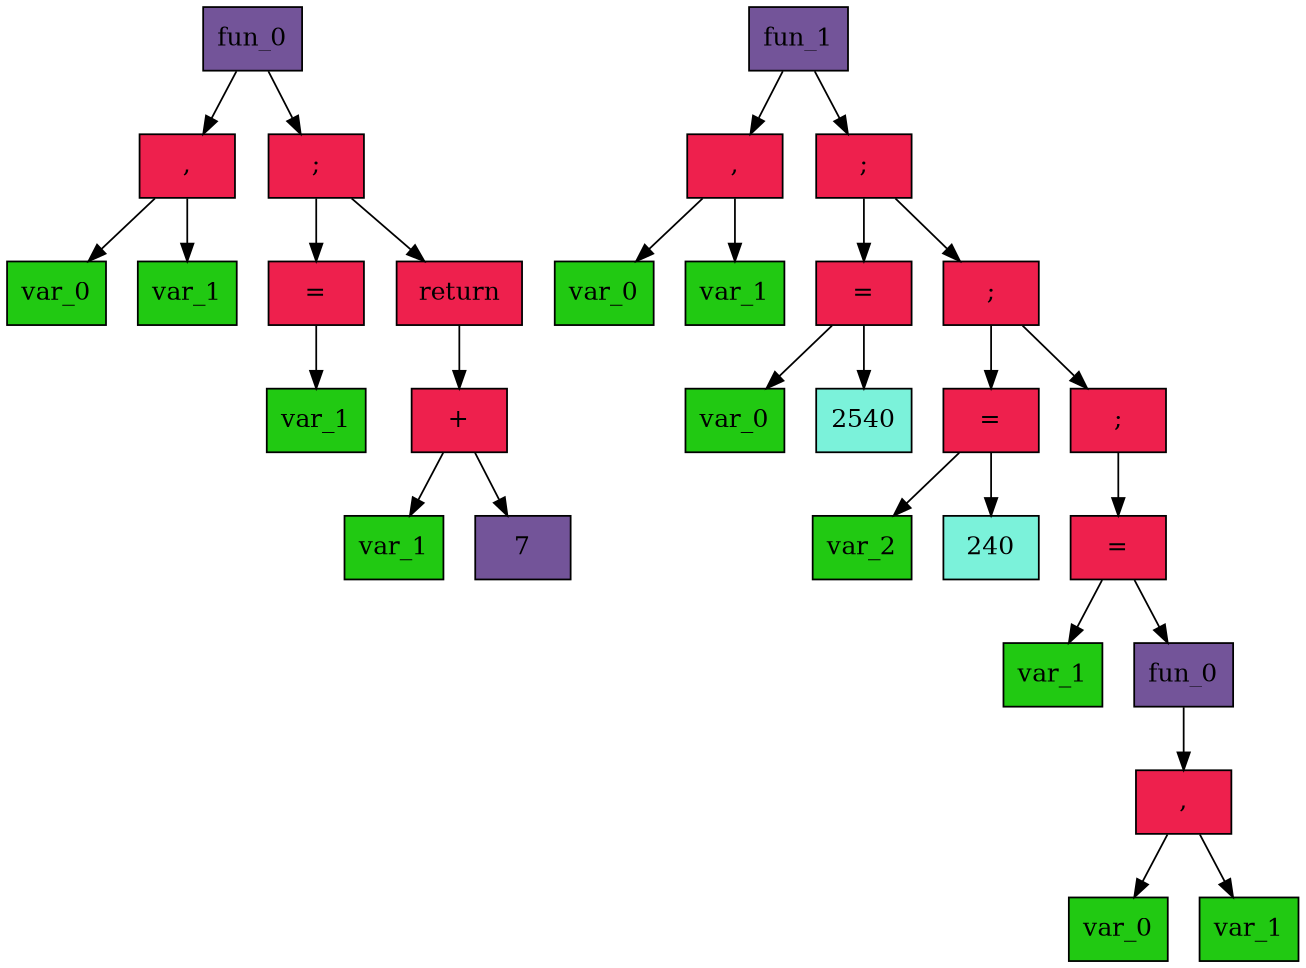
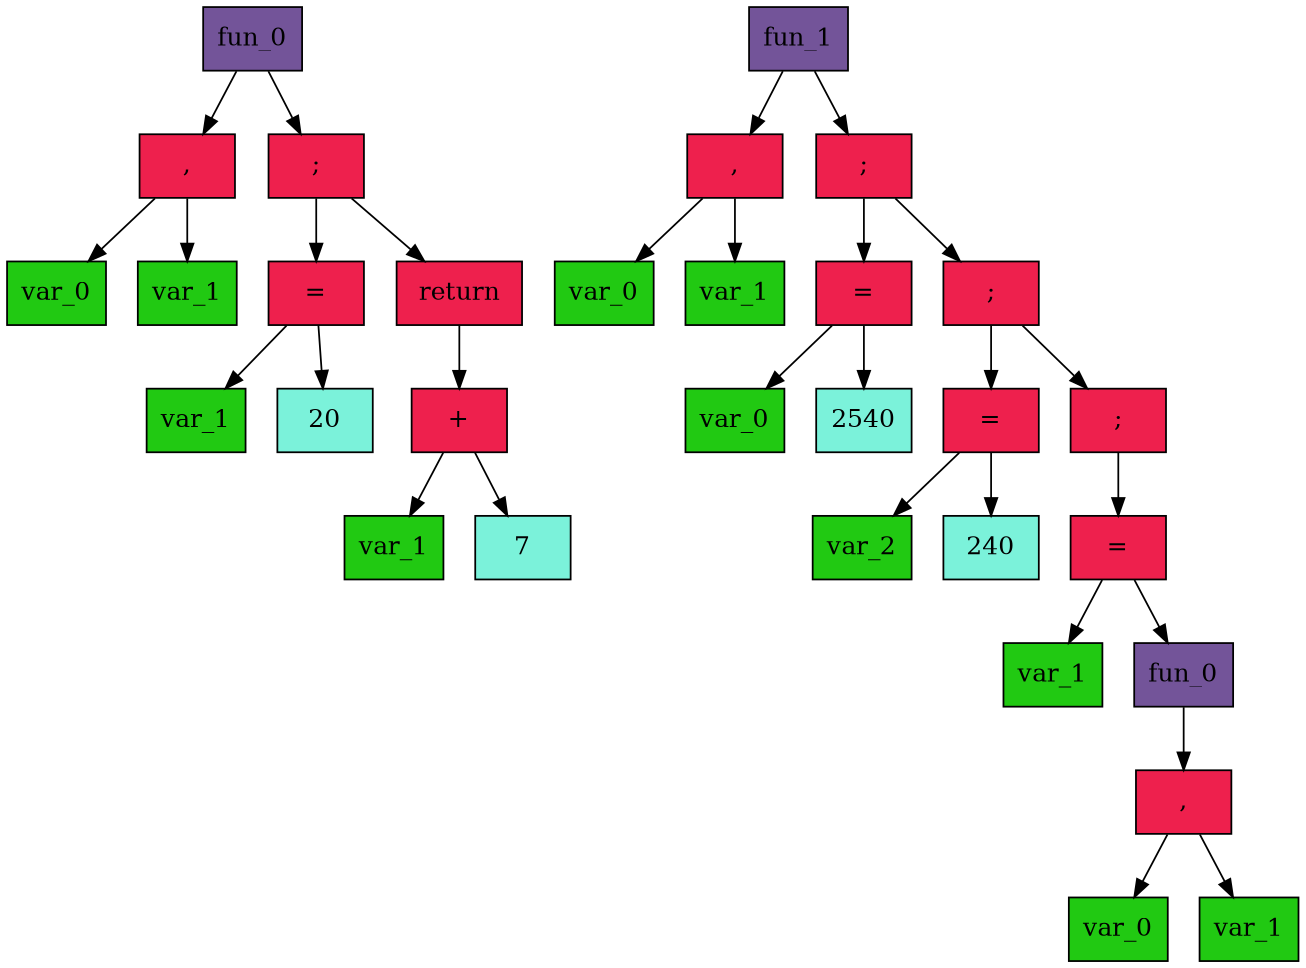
none -> (325, 420)
(523, 548) -> (523, 548)
